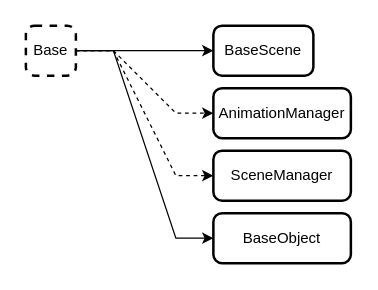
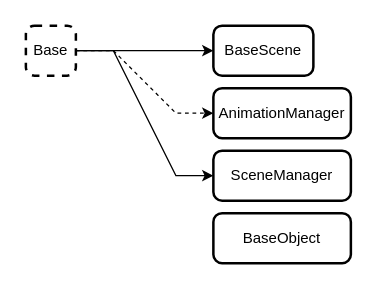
(154, 132) -> (154, 132)
(151, 164) -> none
